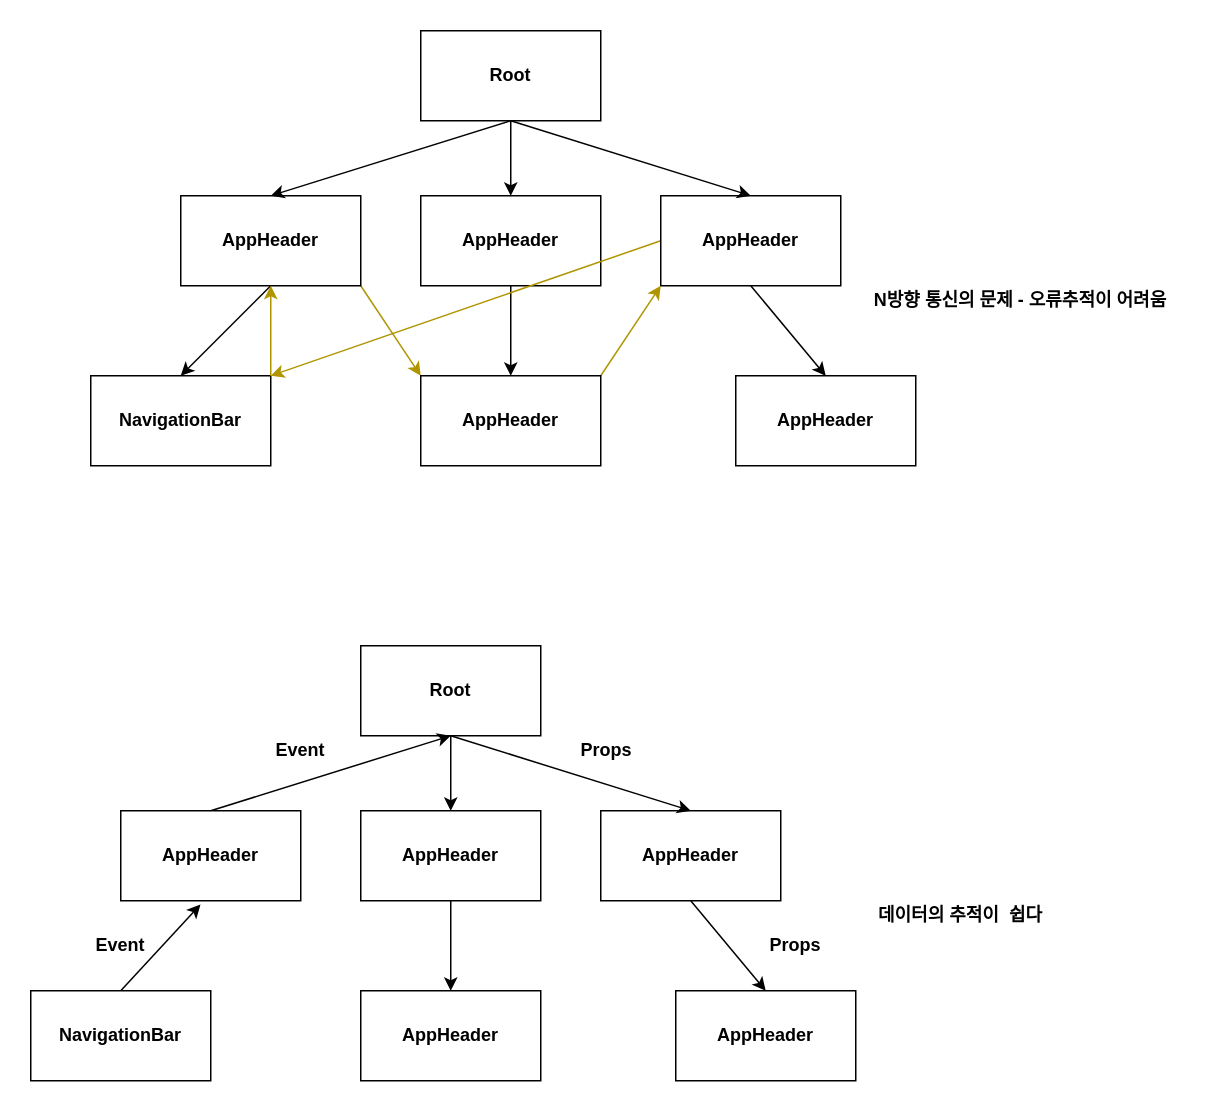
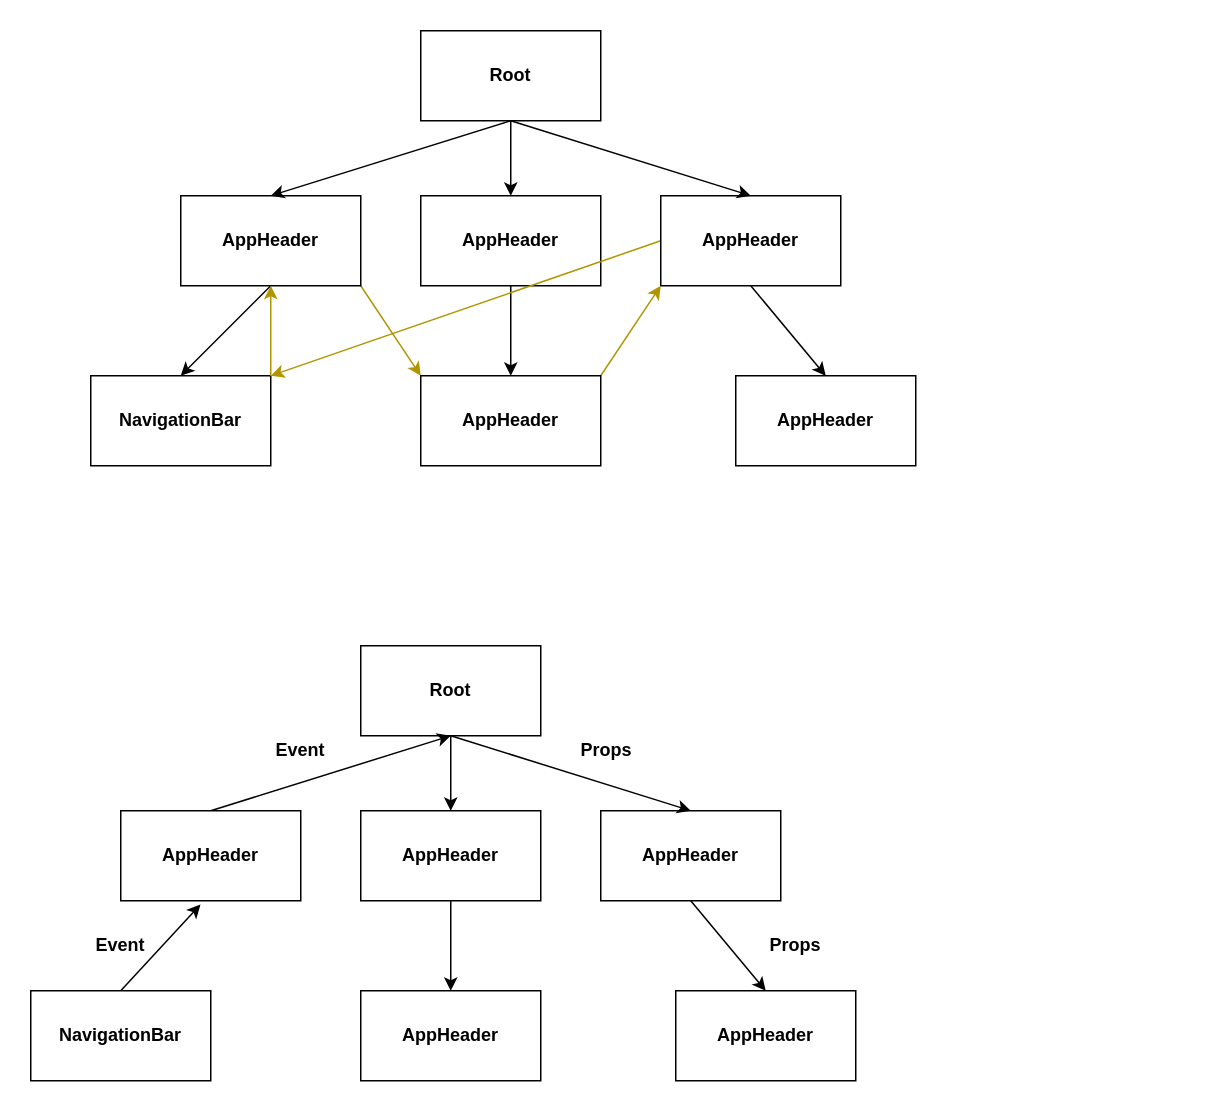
(1021, 301) -> none
(961, 916) -> none
